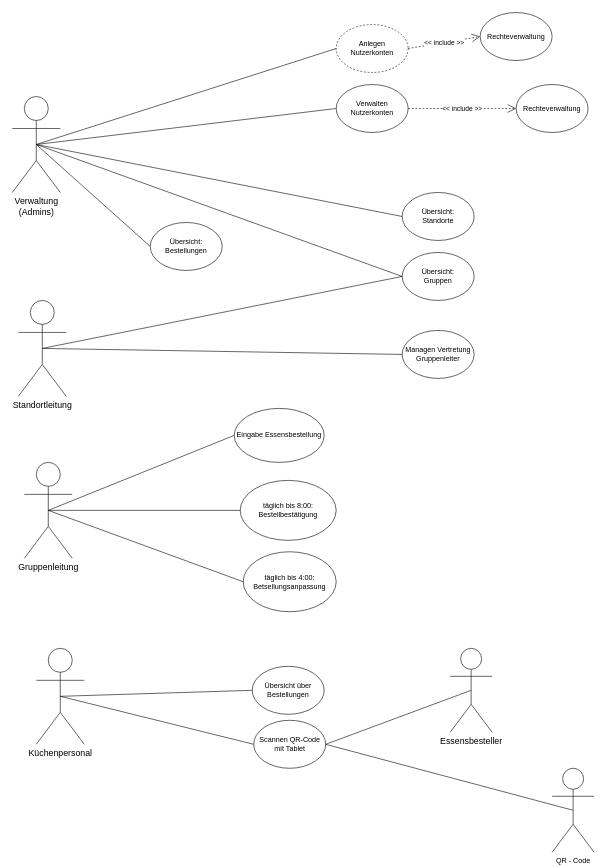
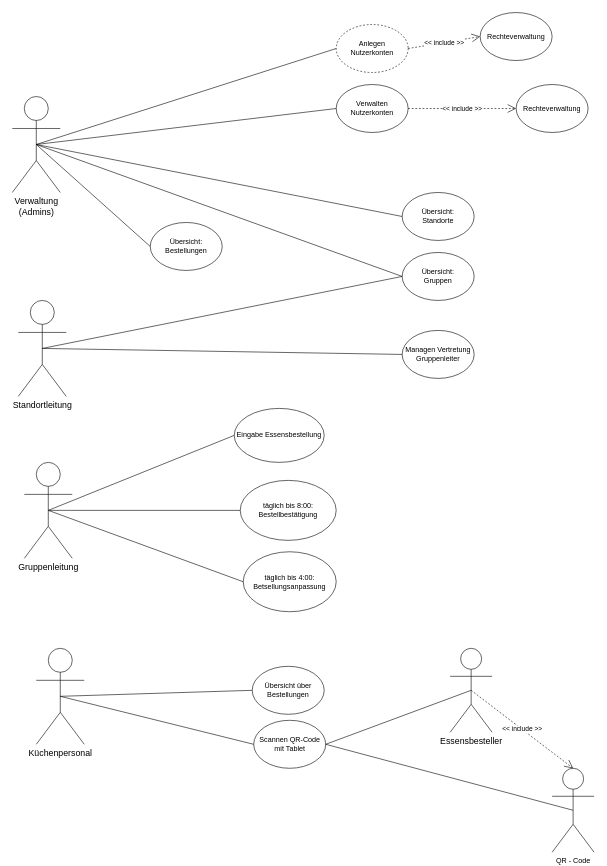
none -> (522, 729)
